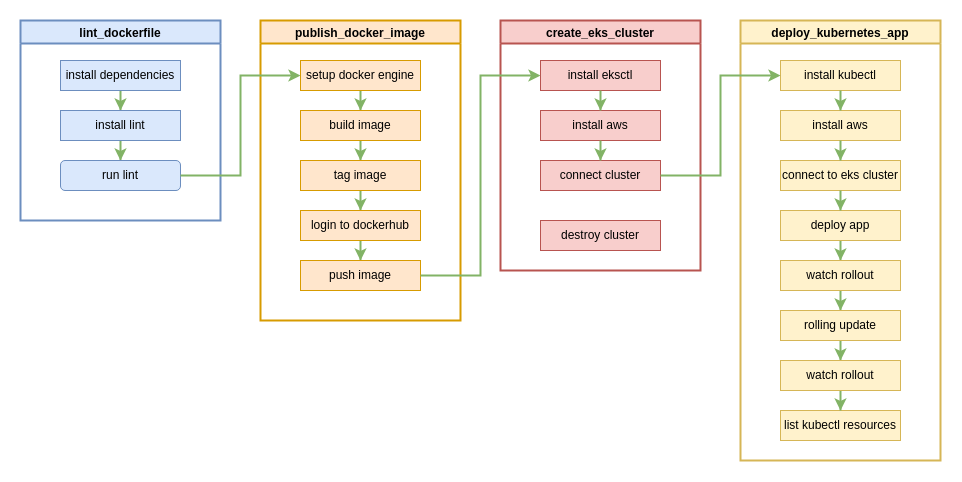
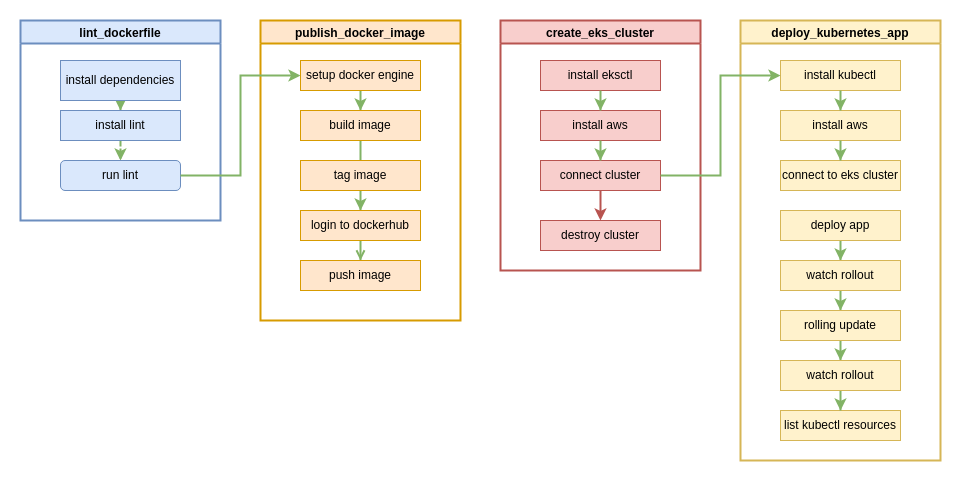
(121, 76) -> (121, 81)
(121, 147) -> (121, 147)
(361, 150) -> (361, 153)
(481, 181) -> none
(841, 206) -> none
none -> (601, 211)
(361, 250) -> (361, 251)
